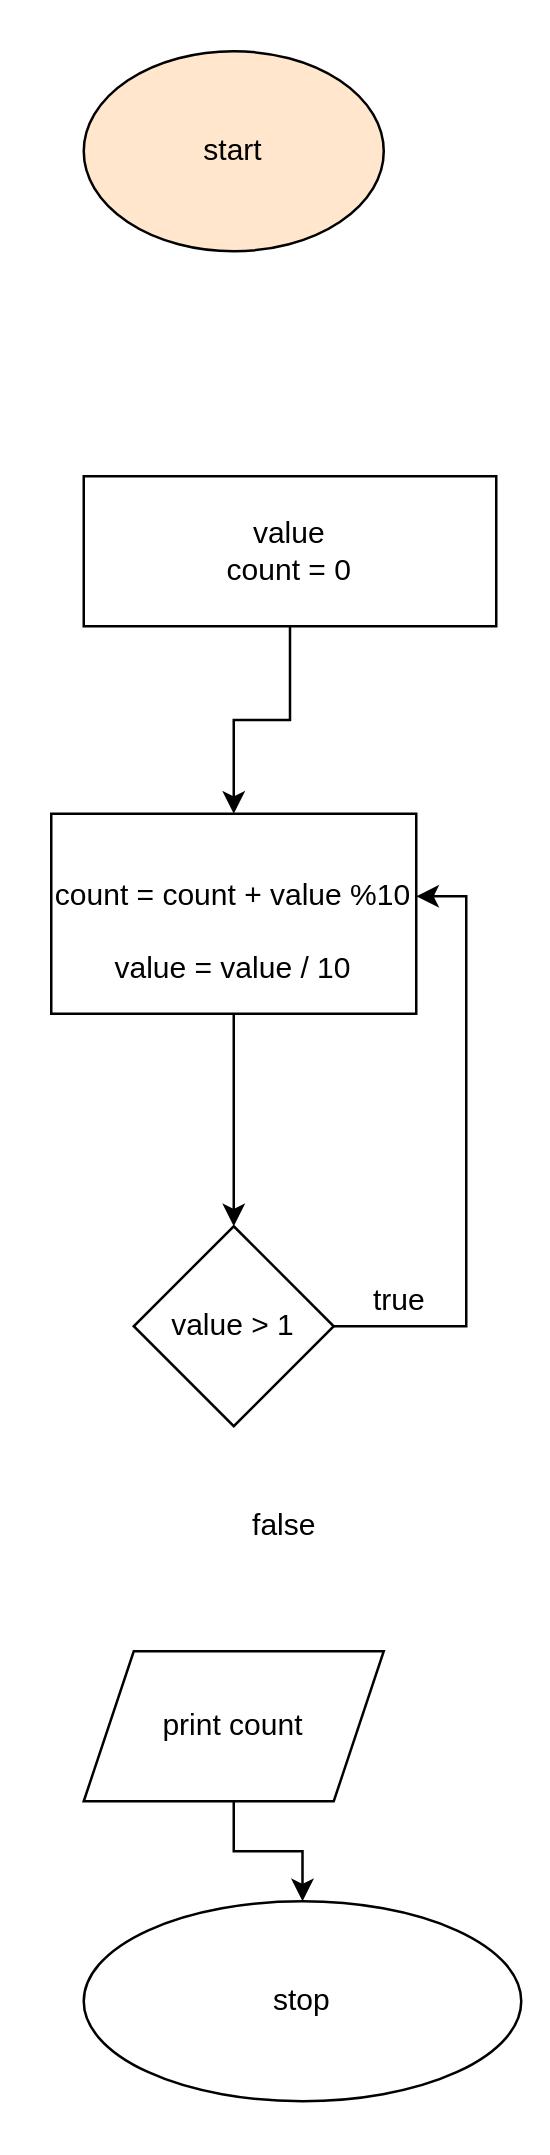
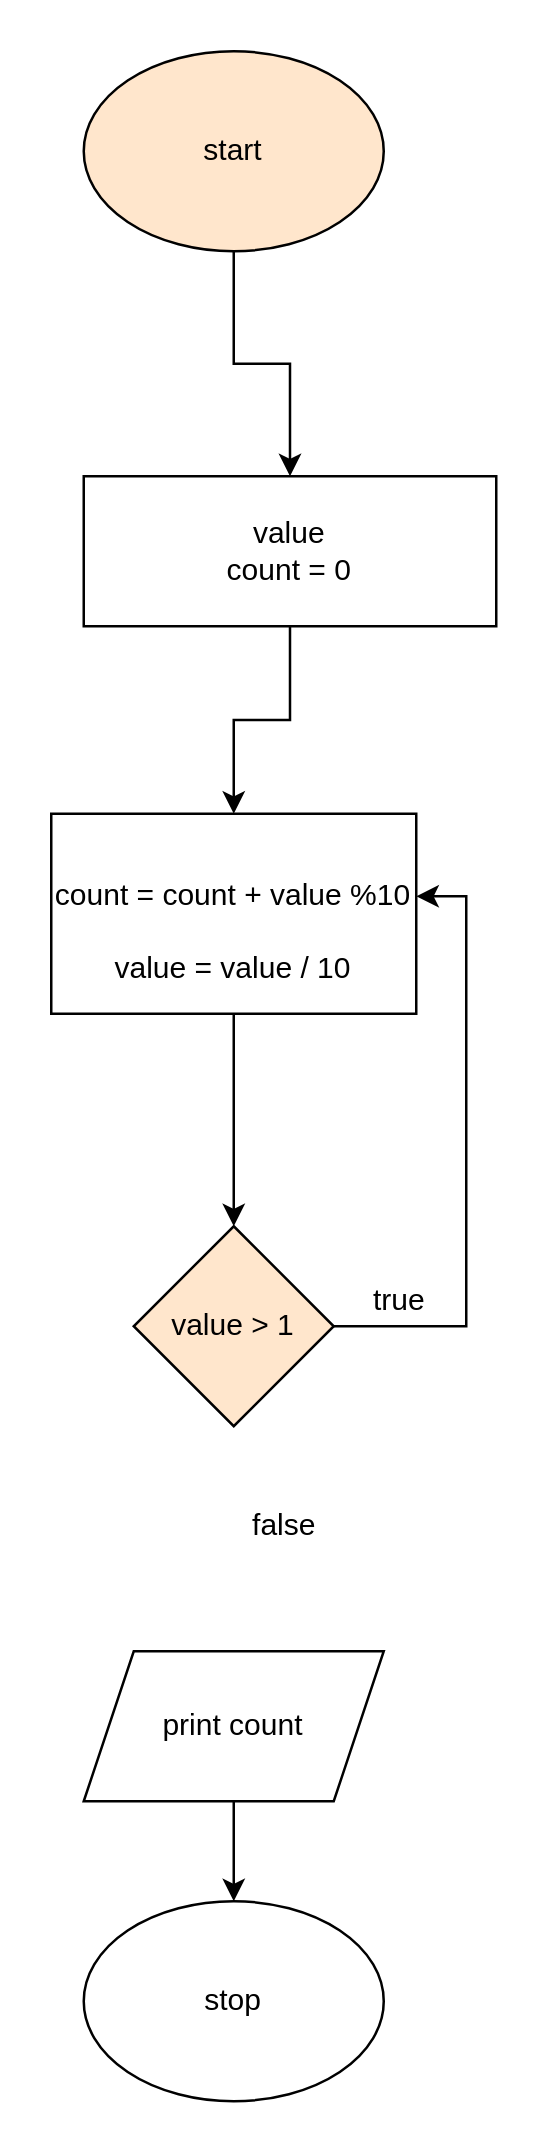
none -> (254, 364)
(234, 1326) -> (234, 1326)
(303, 2001) -> (234, 2001)
